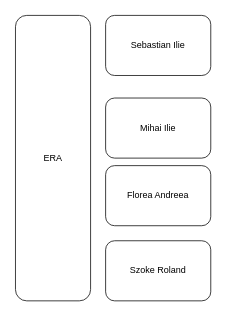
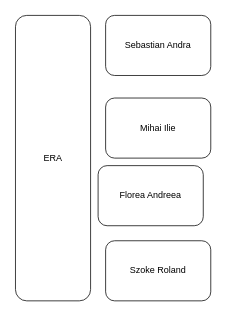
(158, 45) -> (158, 45)
(158, 195) -> (150, 195)
